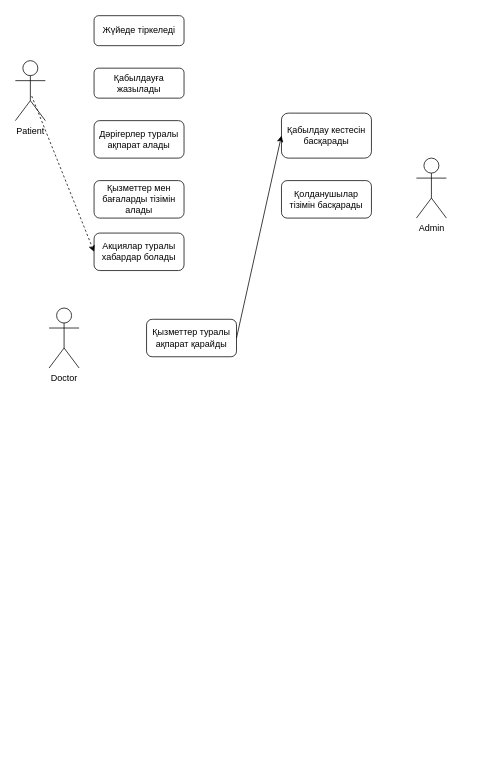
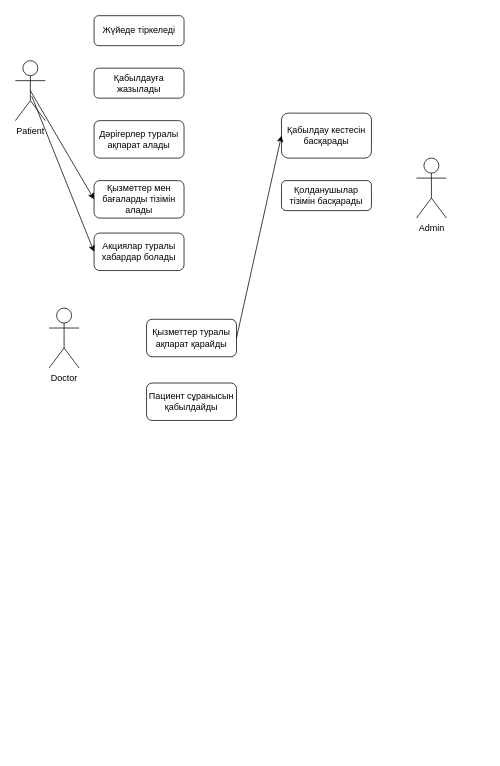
none -> (62, 144)
(66, 182) -> (66, 182)
(327, 199) -> (327, 195)
none -> (192, 402)
